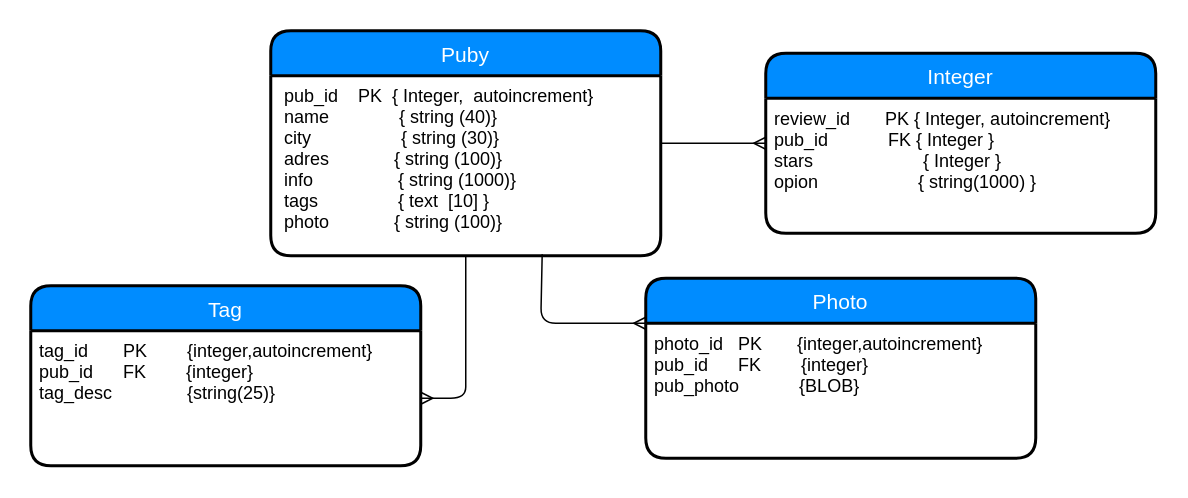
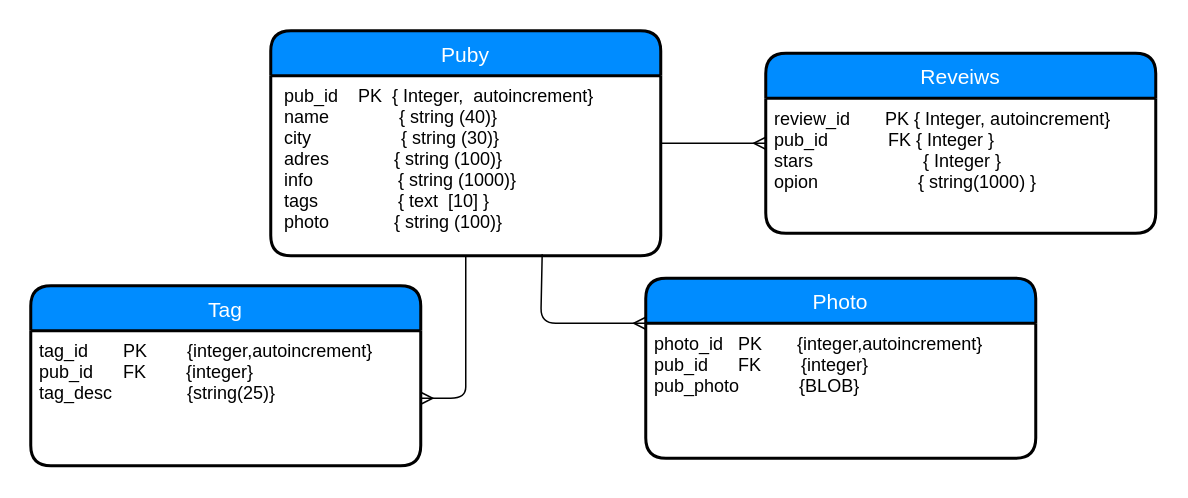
(960, 77) -> (960, 77)
